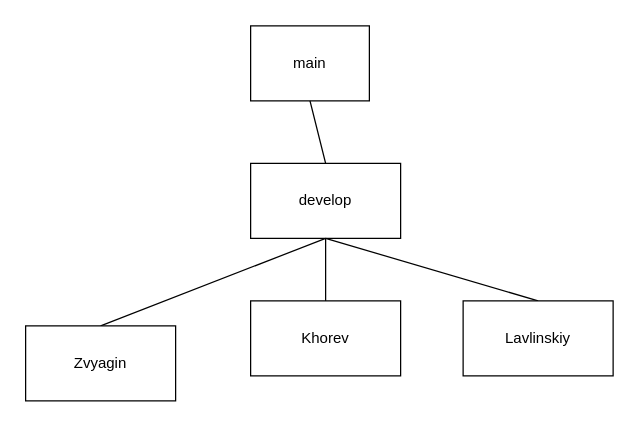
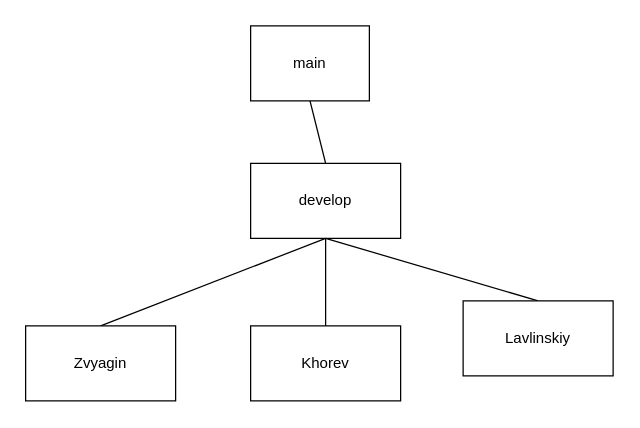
(326, 338) -> (326, 363)
